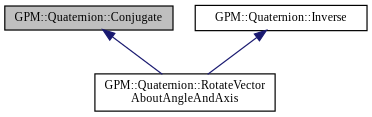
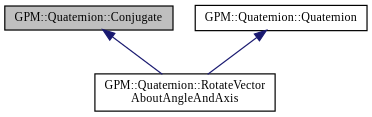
(281, 18) -> (281, 18)
